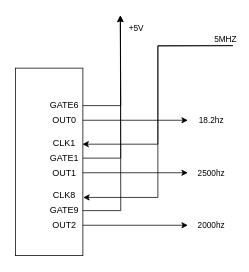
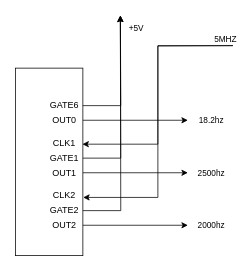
(65, 195) -> (65, 195)
(65, 210) -> (65, 210)
